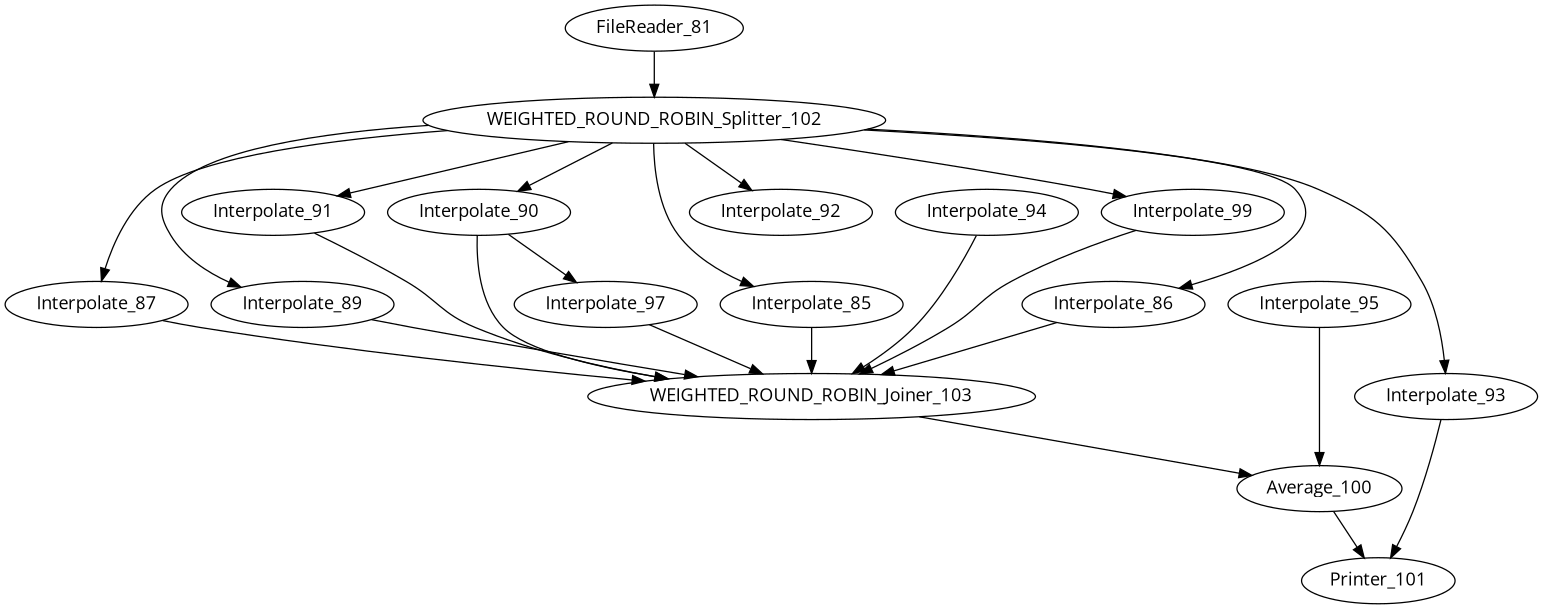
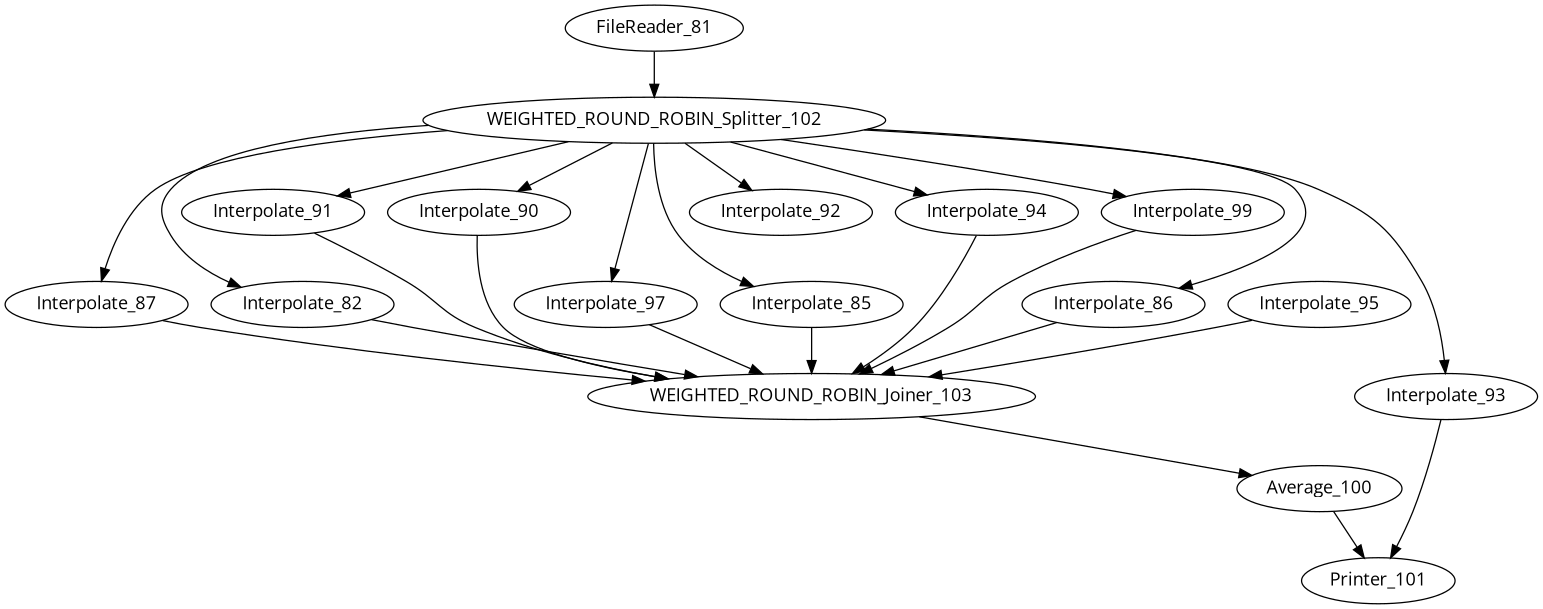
none -> (822, 167)
(537, 255) -> (632, 206)
(303, 304) -> (303, 304)
(1319, 390) -> (1097, 349)
